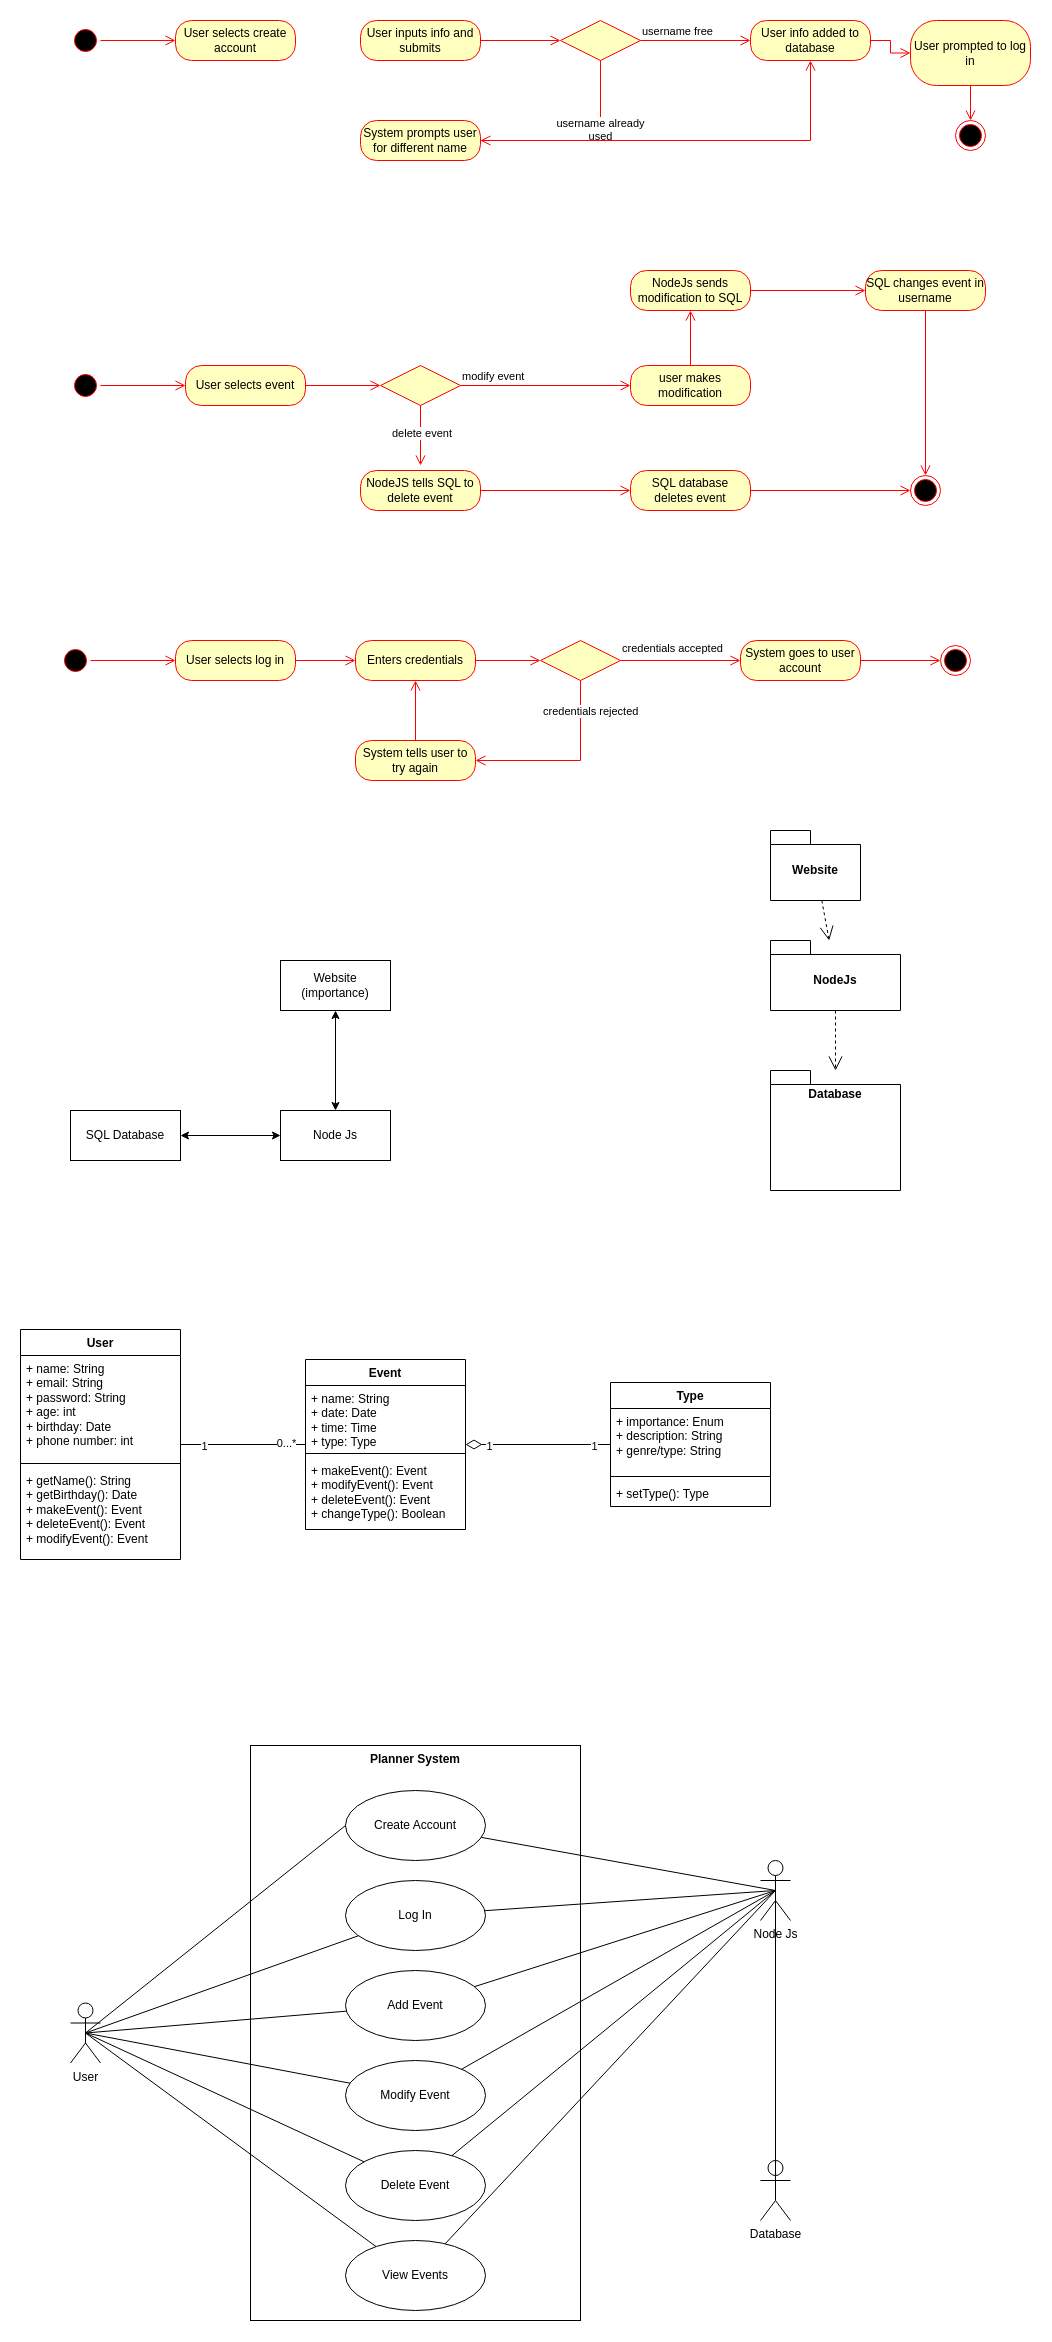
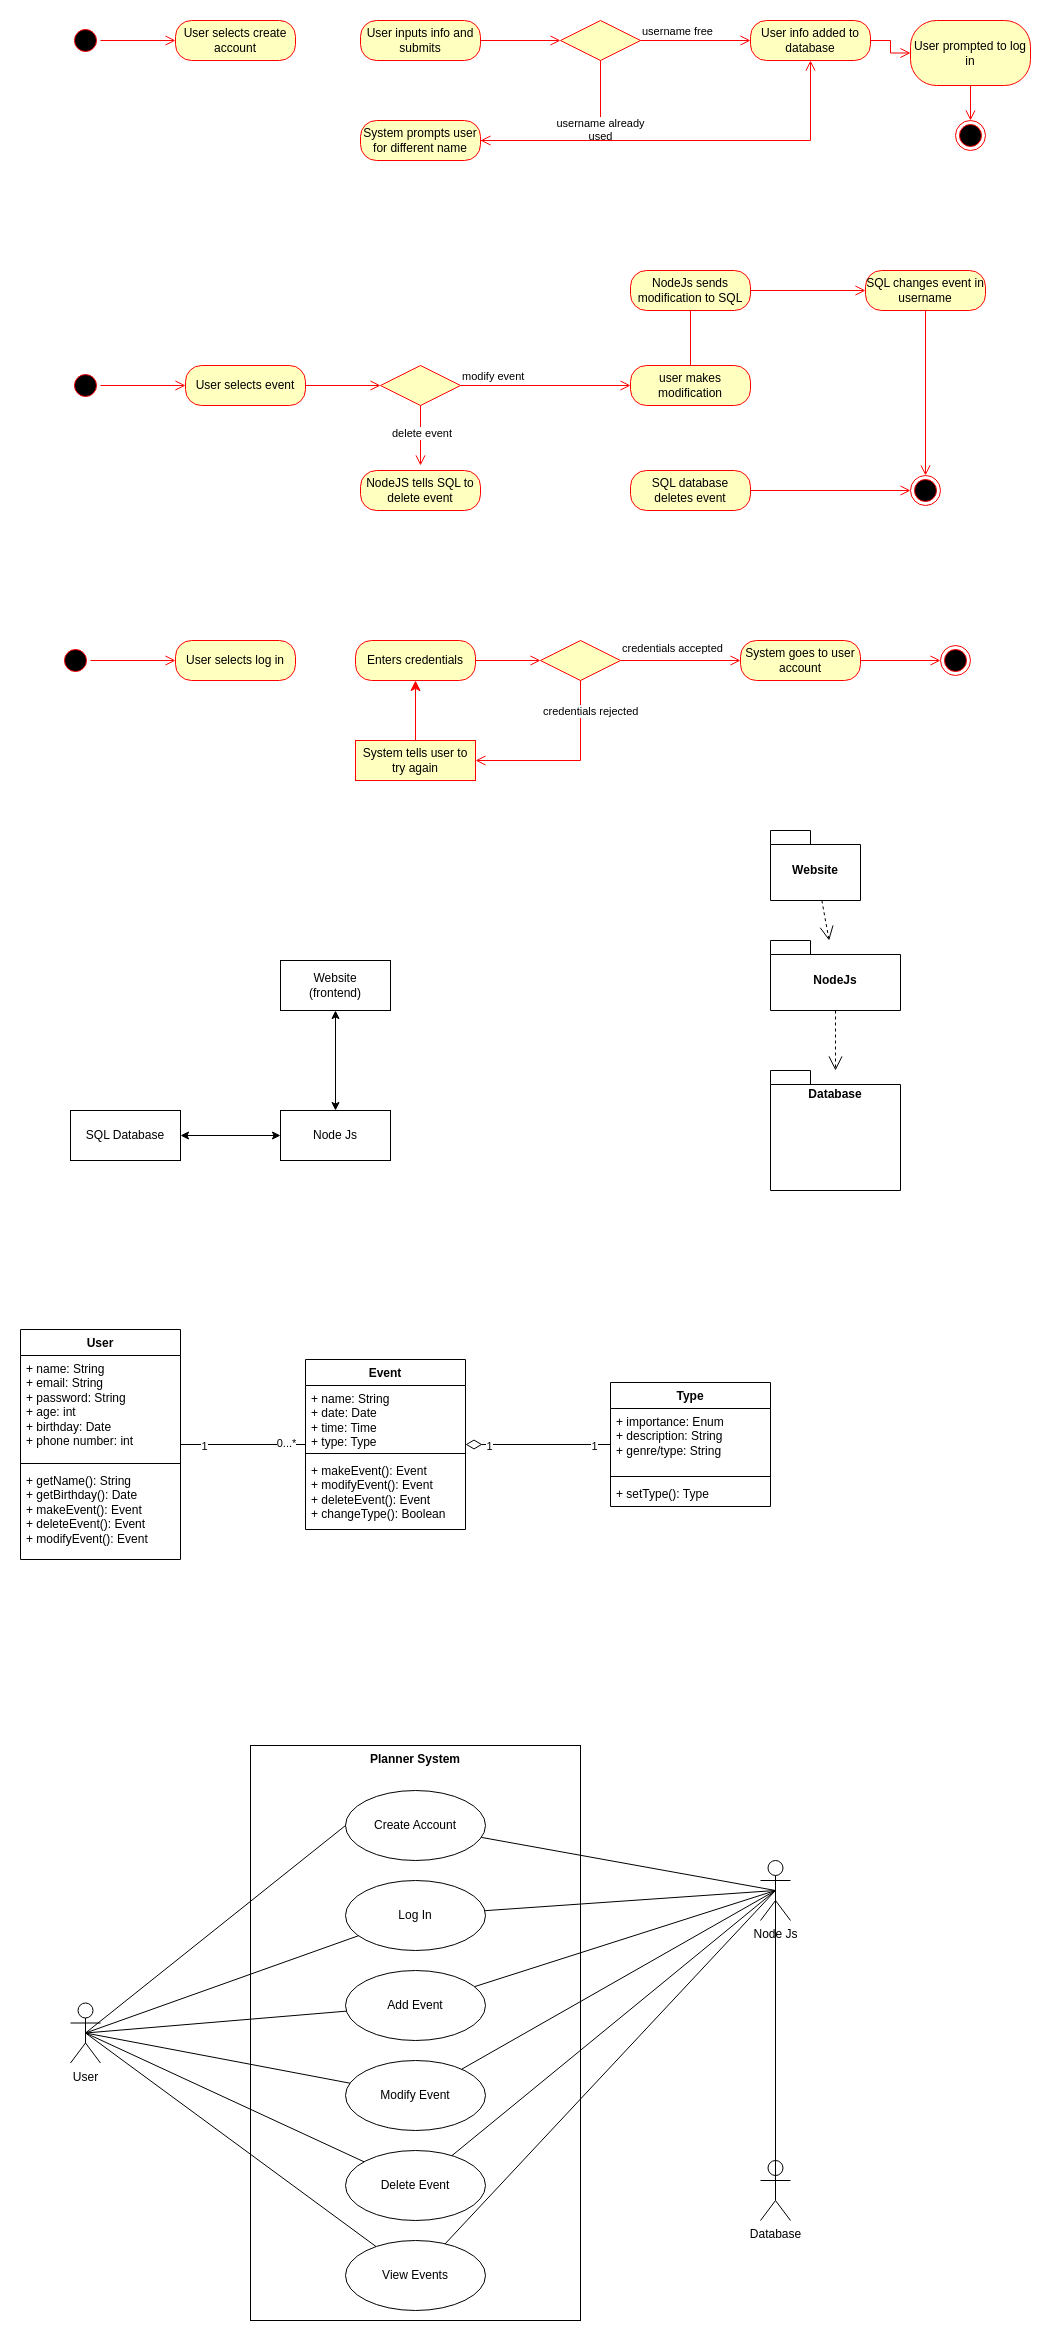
(691, 316) -> (691, 316)
(554, 491) -> none
(324, 661) -> none
(416, 687) -> (416, 690)
(416, 761) -> (416, 761)
(336, 986) -> (336, 986)
